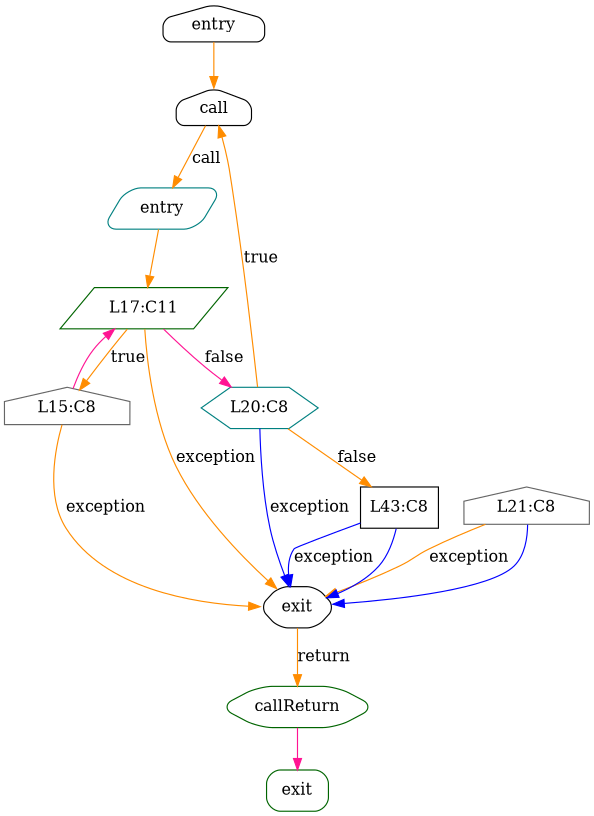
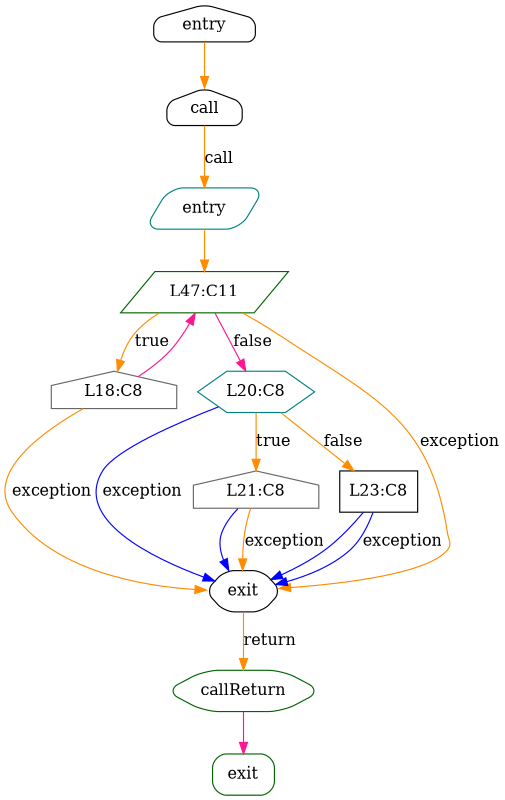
(243, 262) -> (256, 436)
(144, 308) -> (205, 292)
(67, 408) -> (114, 392)
(399, 508) -> (379, 492)
